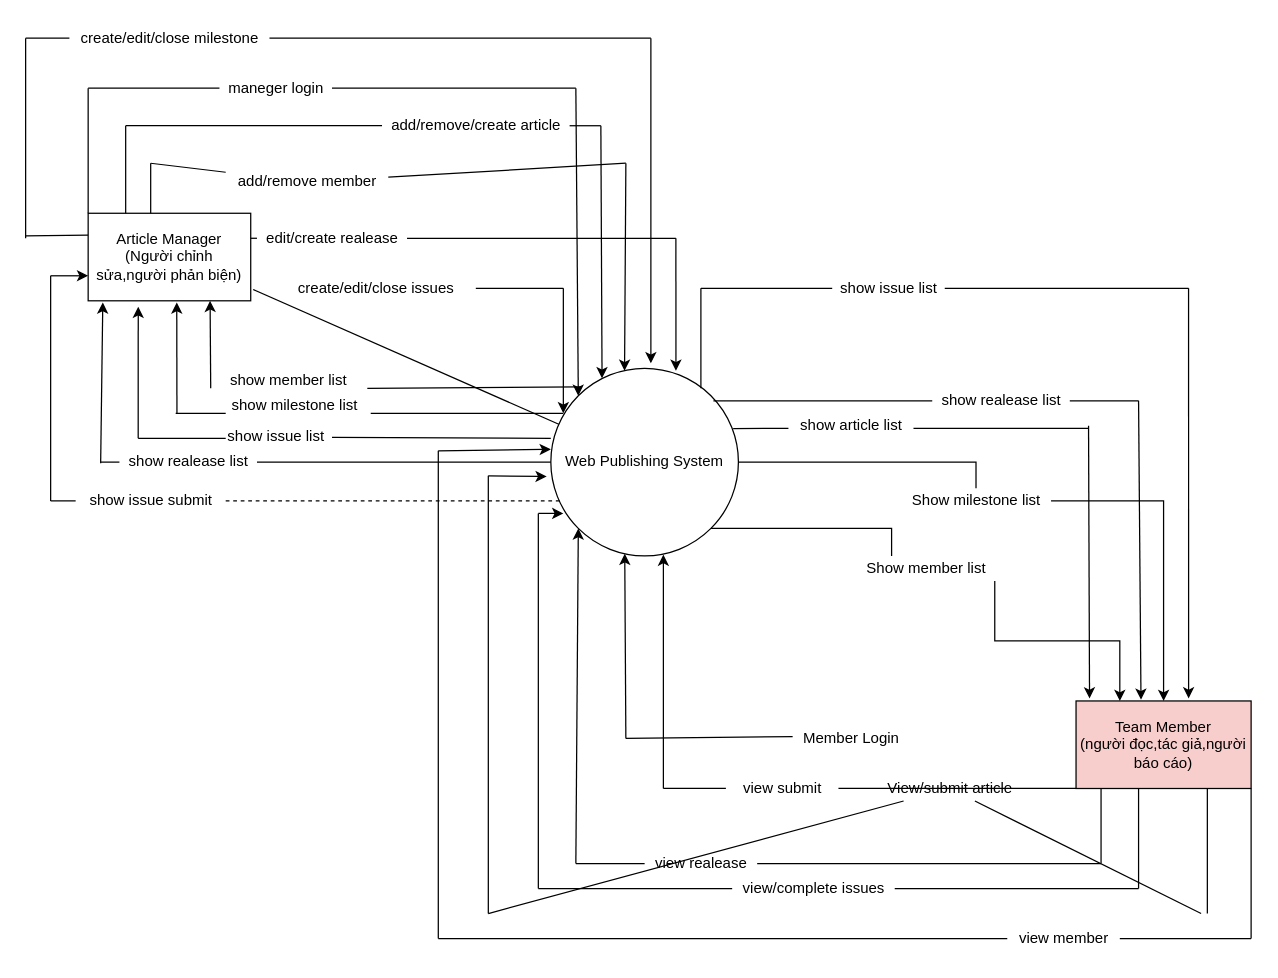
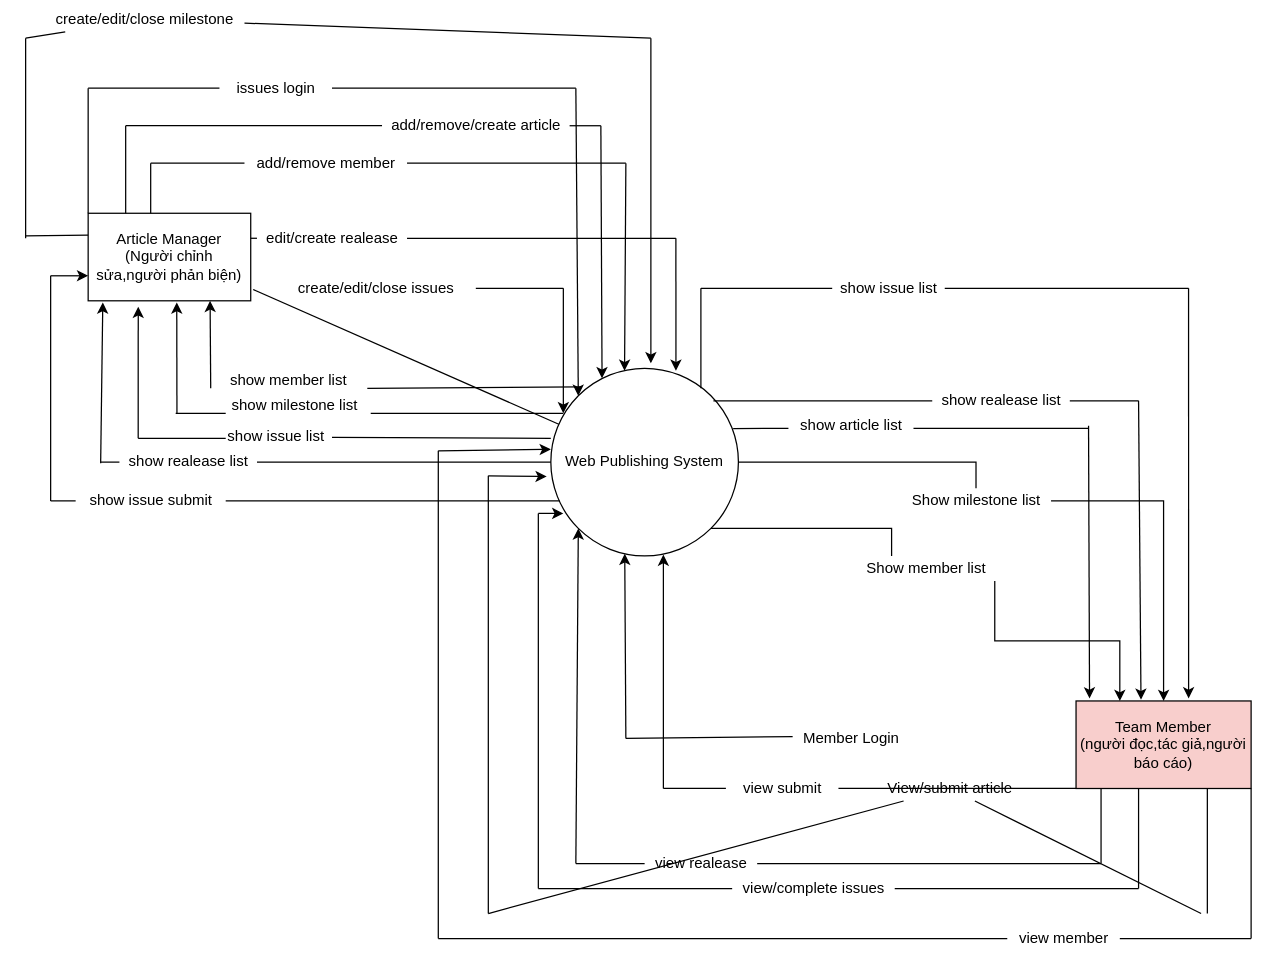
(169, 38) -> (144, 19)
(276, 88) -> (276, 88)
(307, 182) -> (326, 163)
(392, 501) -> (392, 501)
